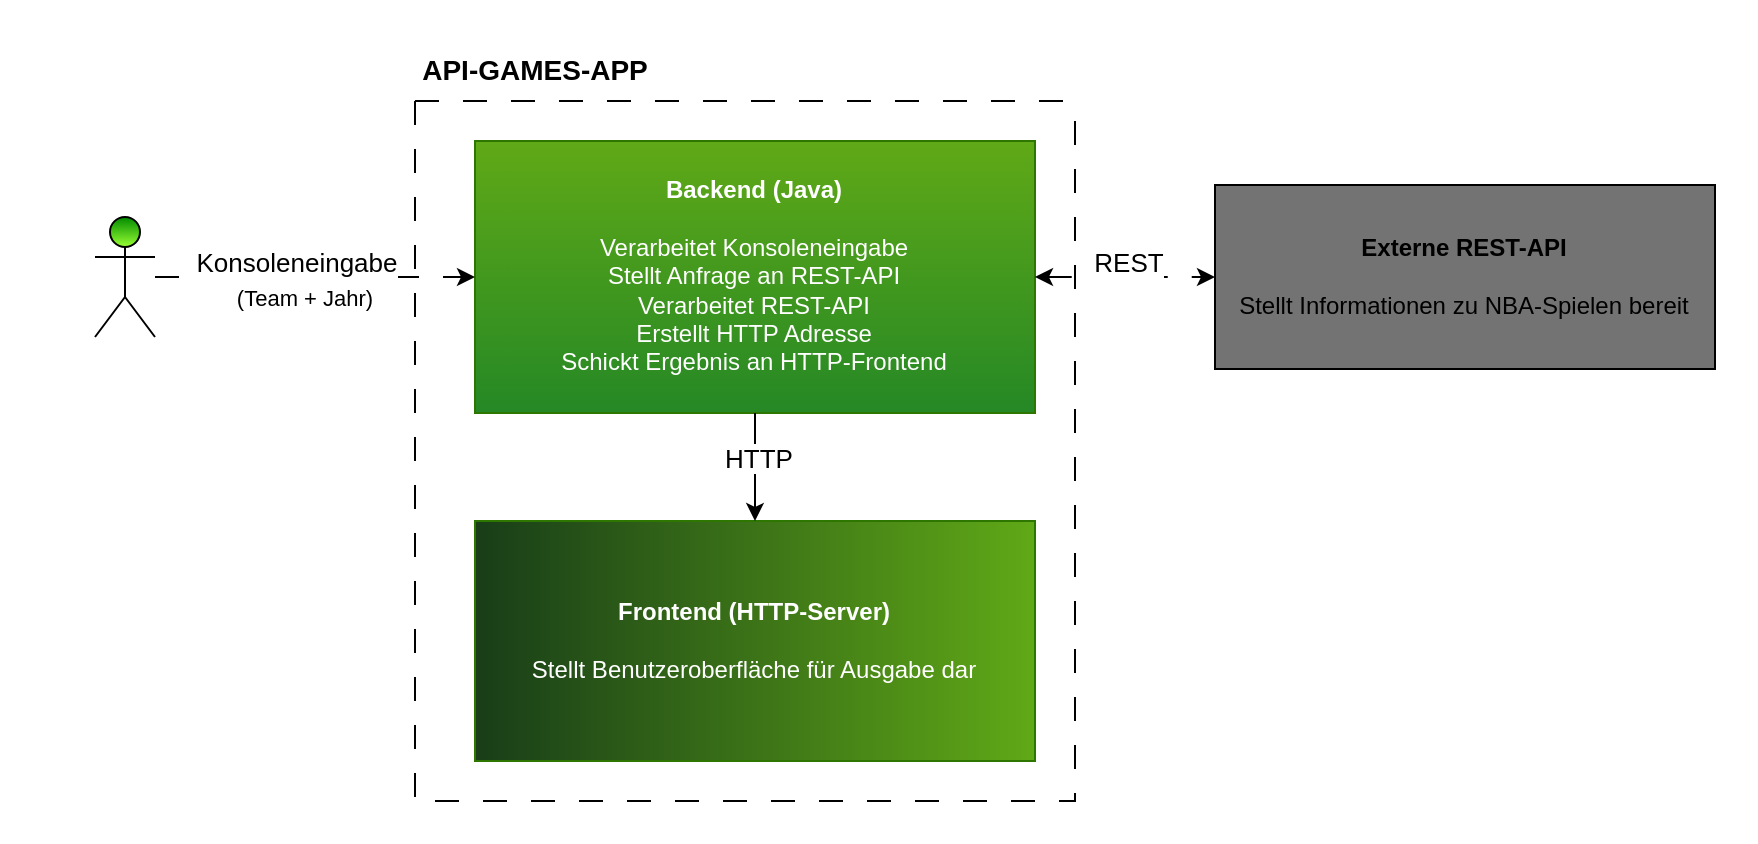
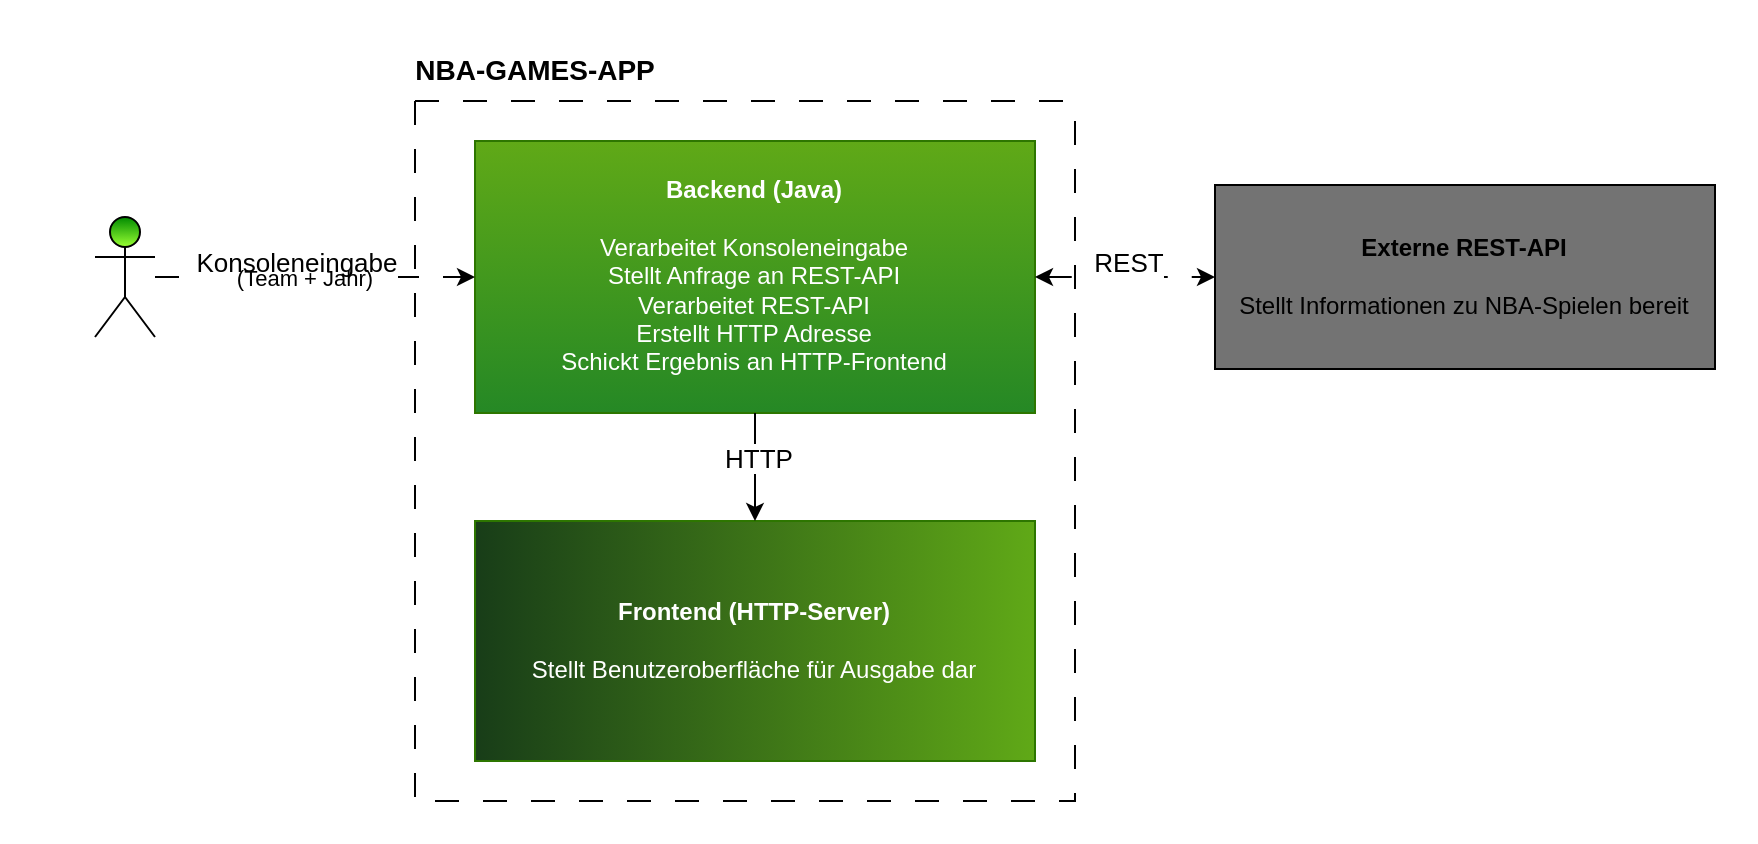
(536, 71) -> (536, 71)
(305, 299) -> (305, 279)
